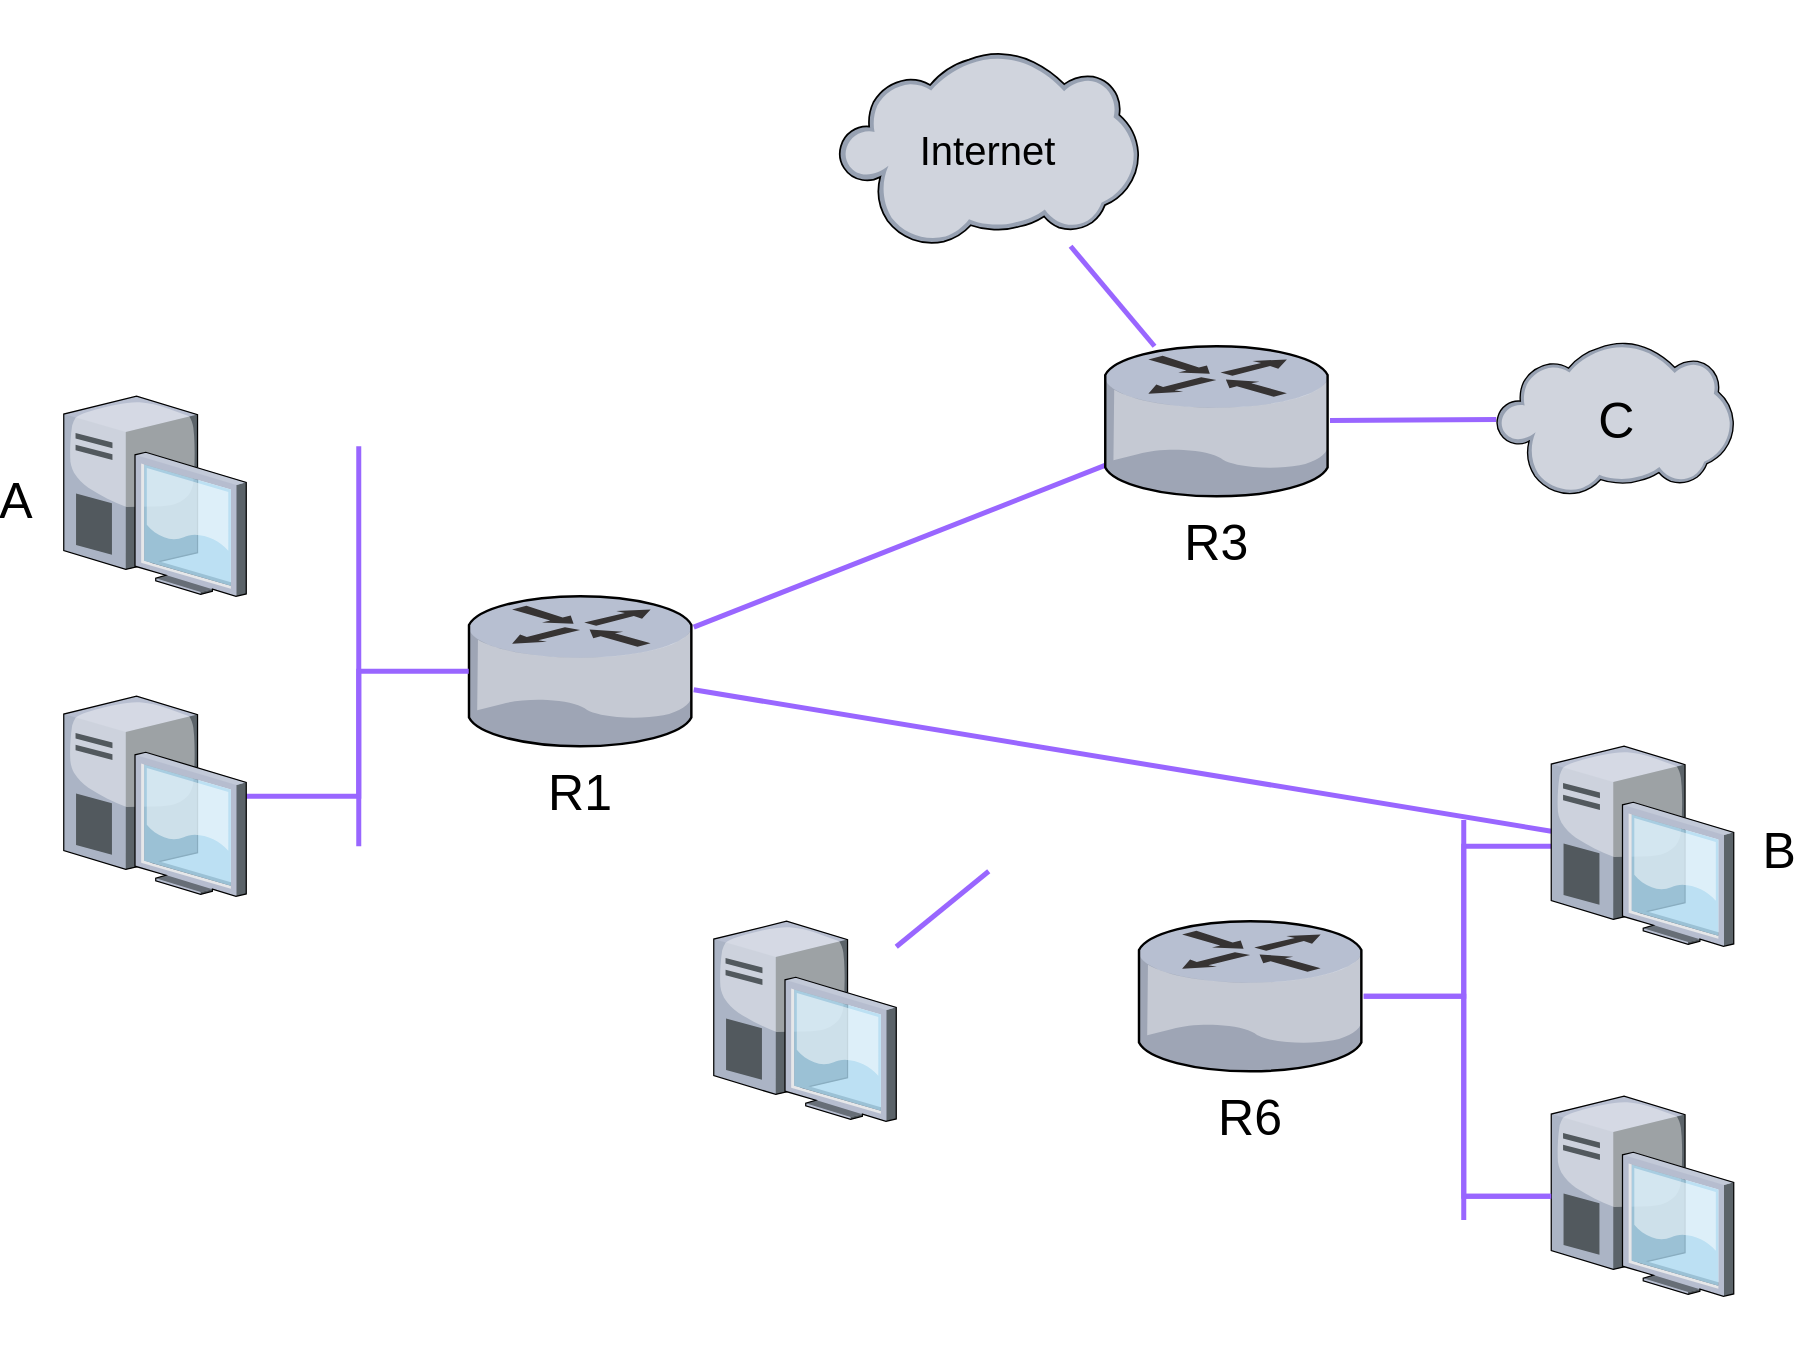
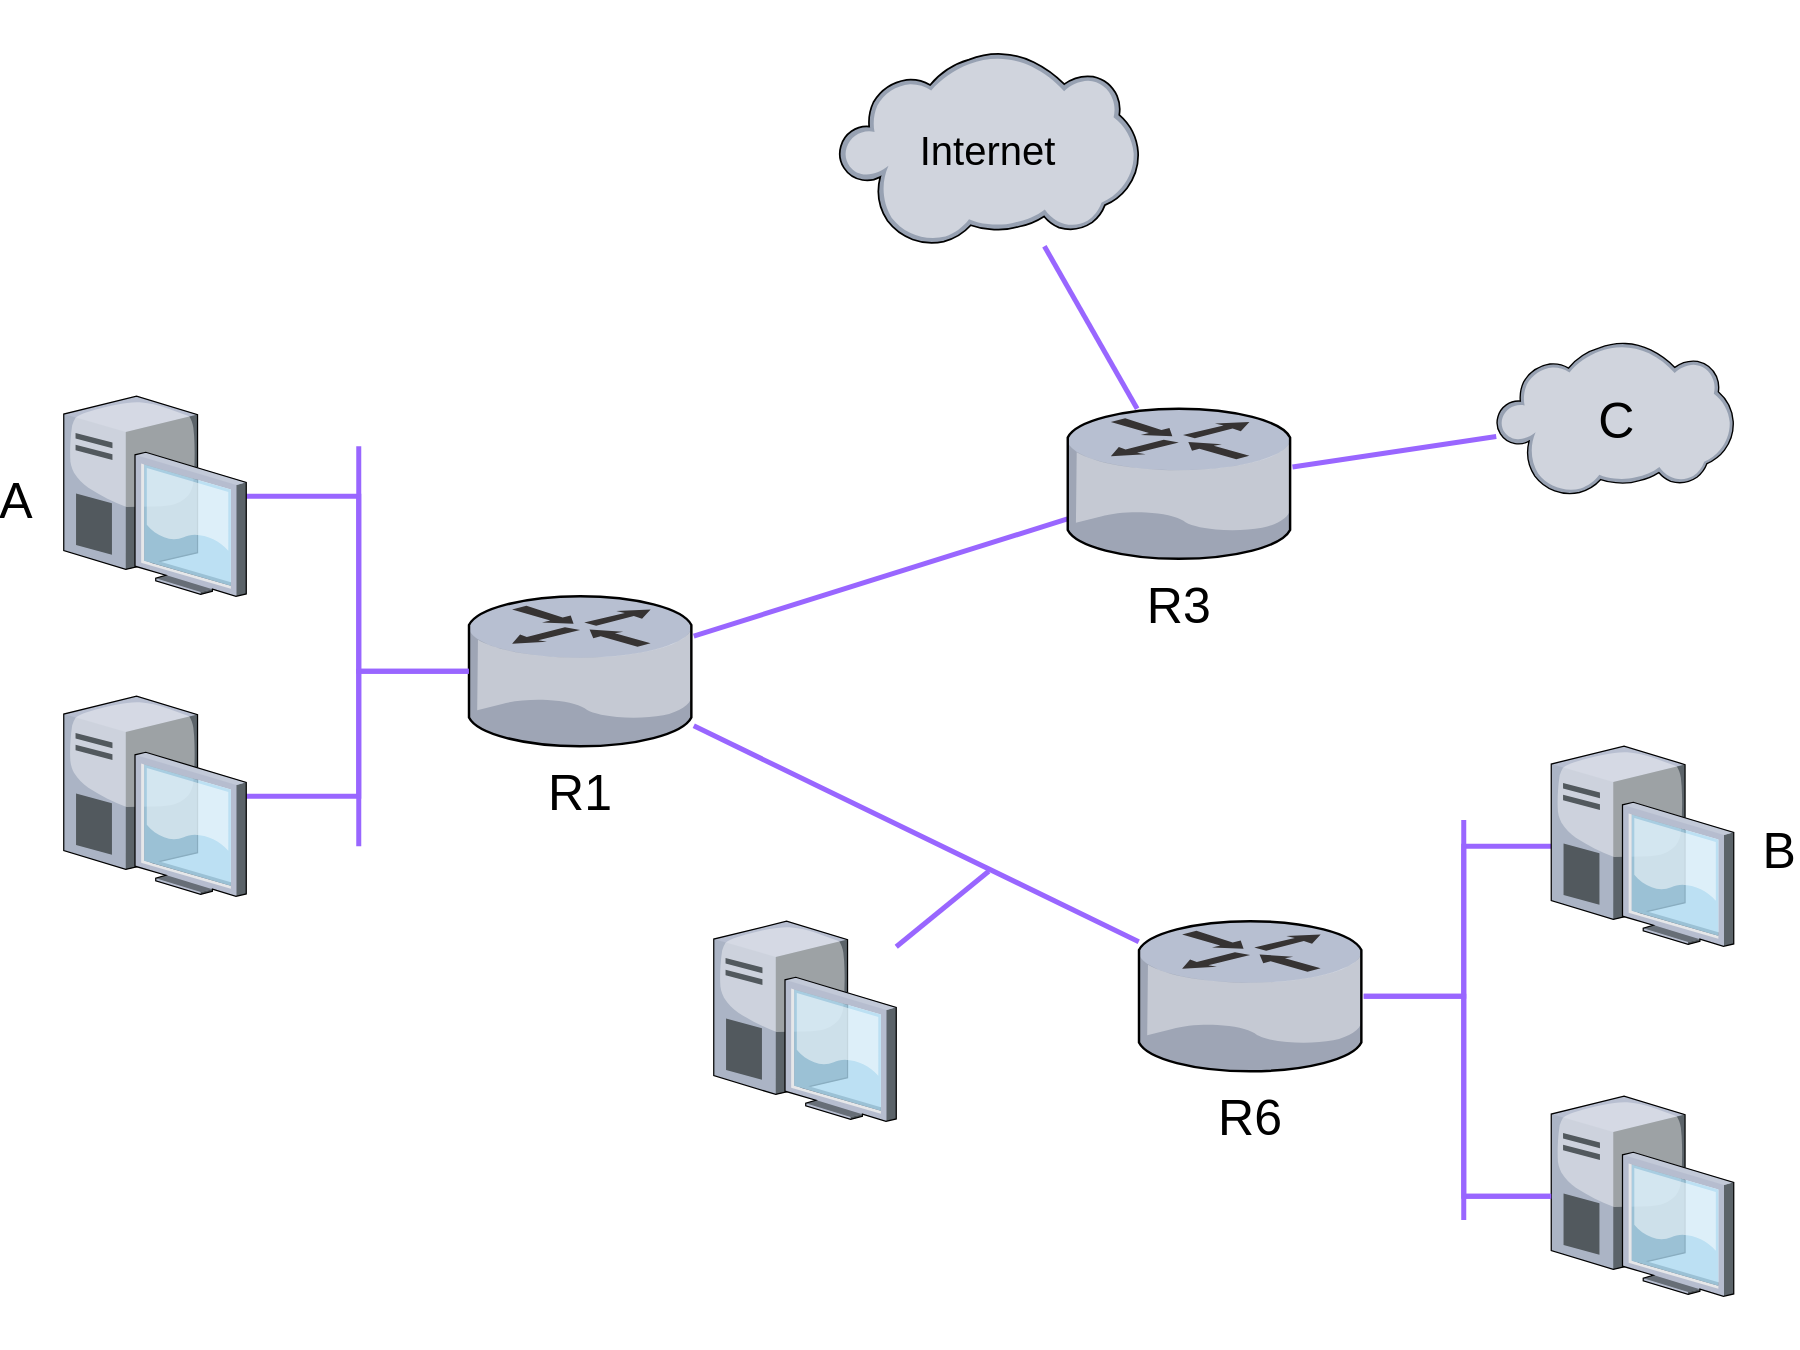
(1218, 421) -> (1180, 484)
none -> (299, 496)
(1121, 760) -> (916, 834)
